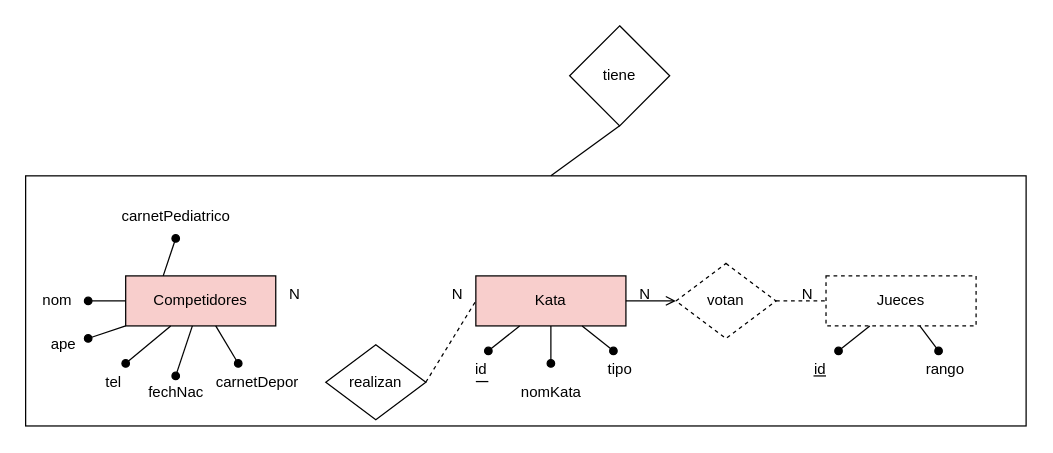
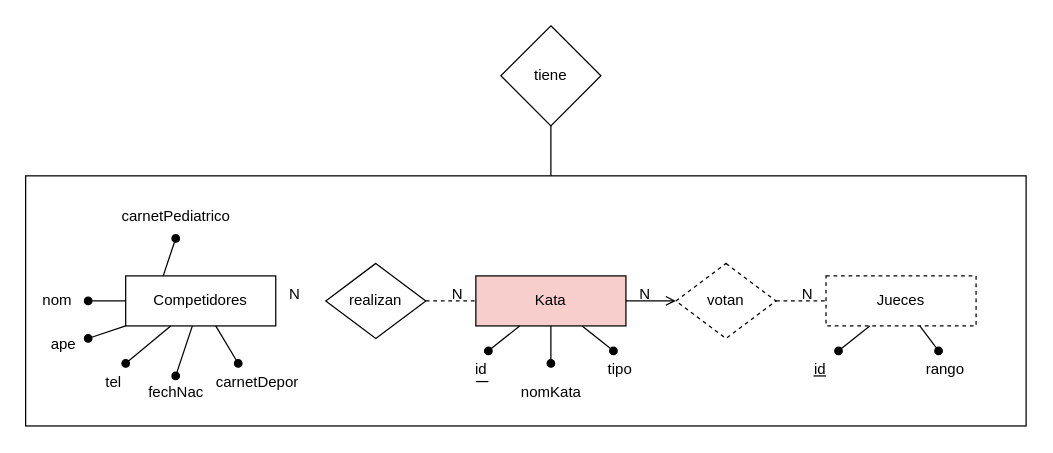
(619, 76) -> (551, 76)
(201, 301) -> (201, 301)
(376, 382) -> (376, 301)
